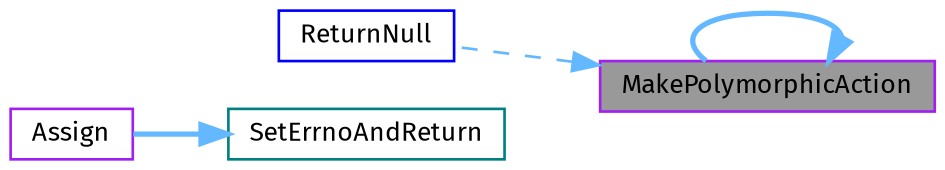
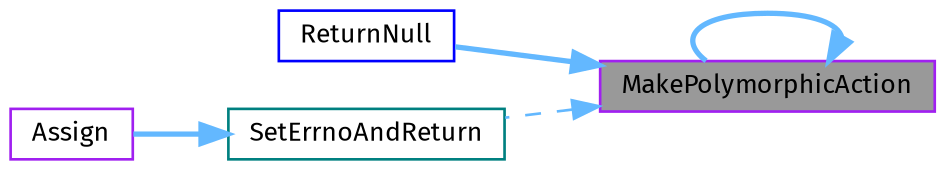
(514, 54) -> (514, 54)
none -> (539, 114)
